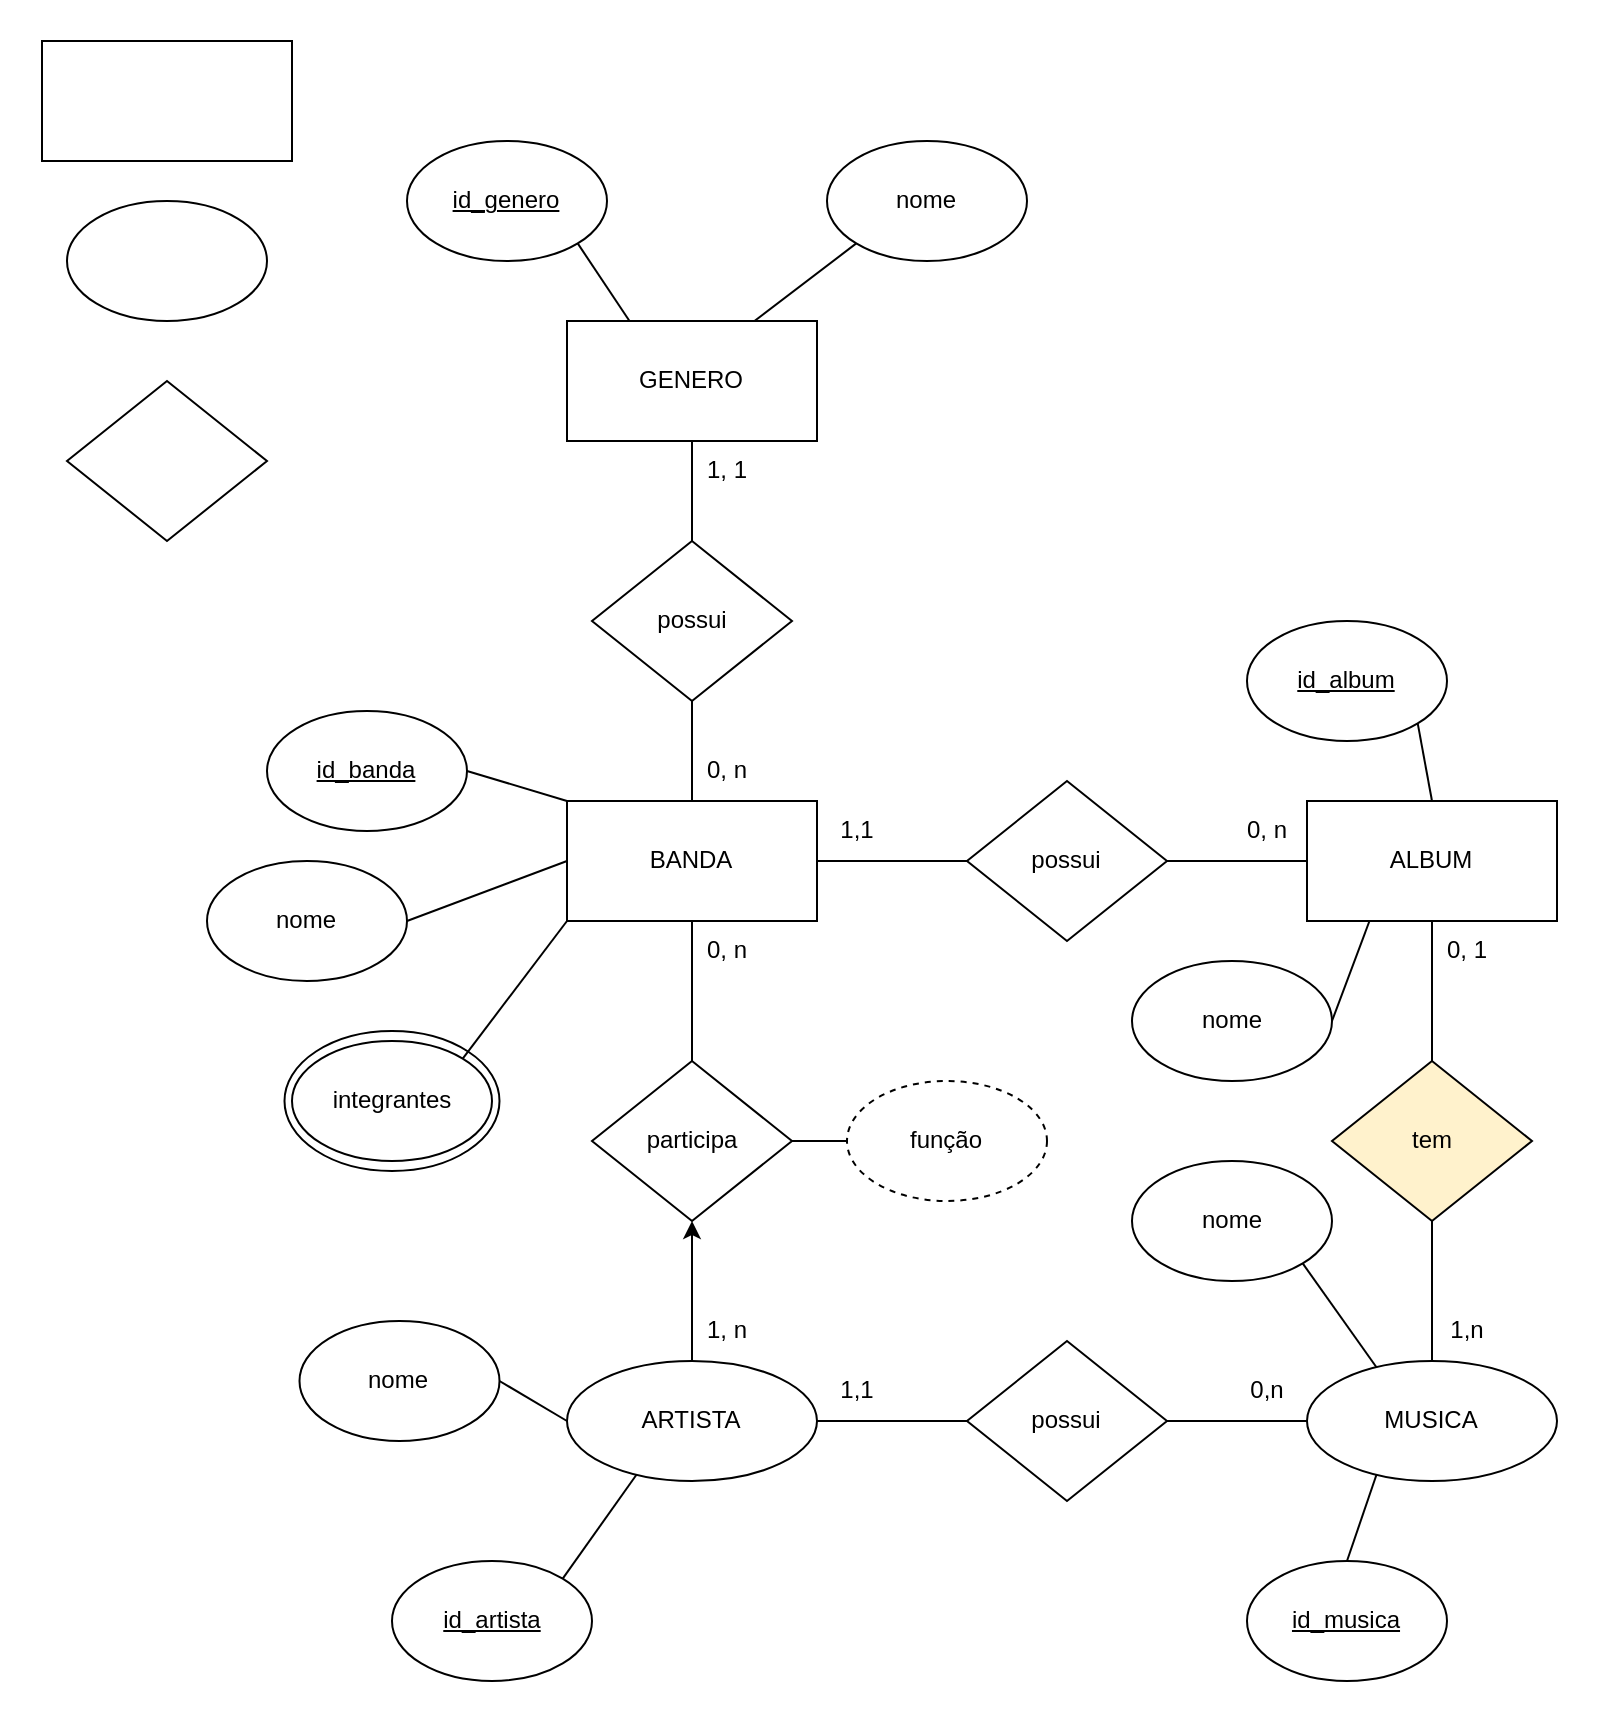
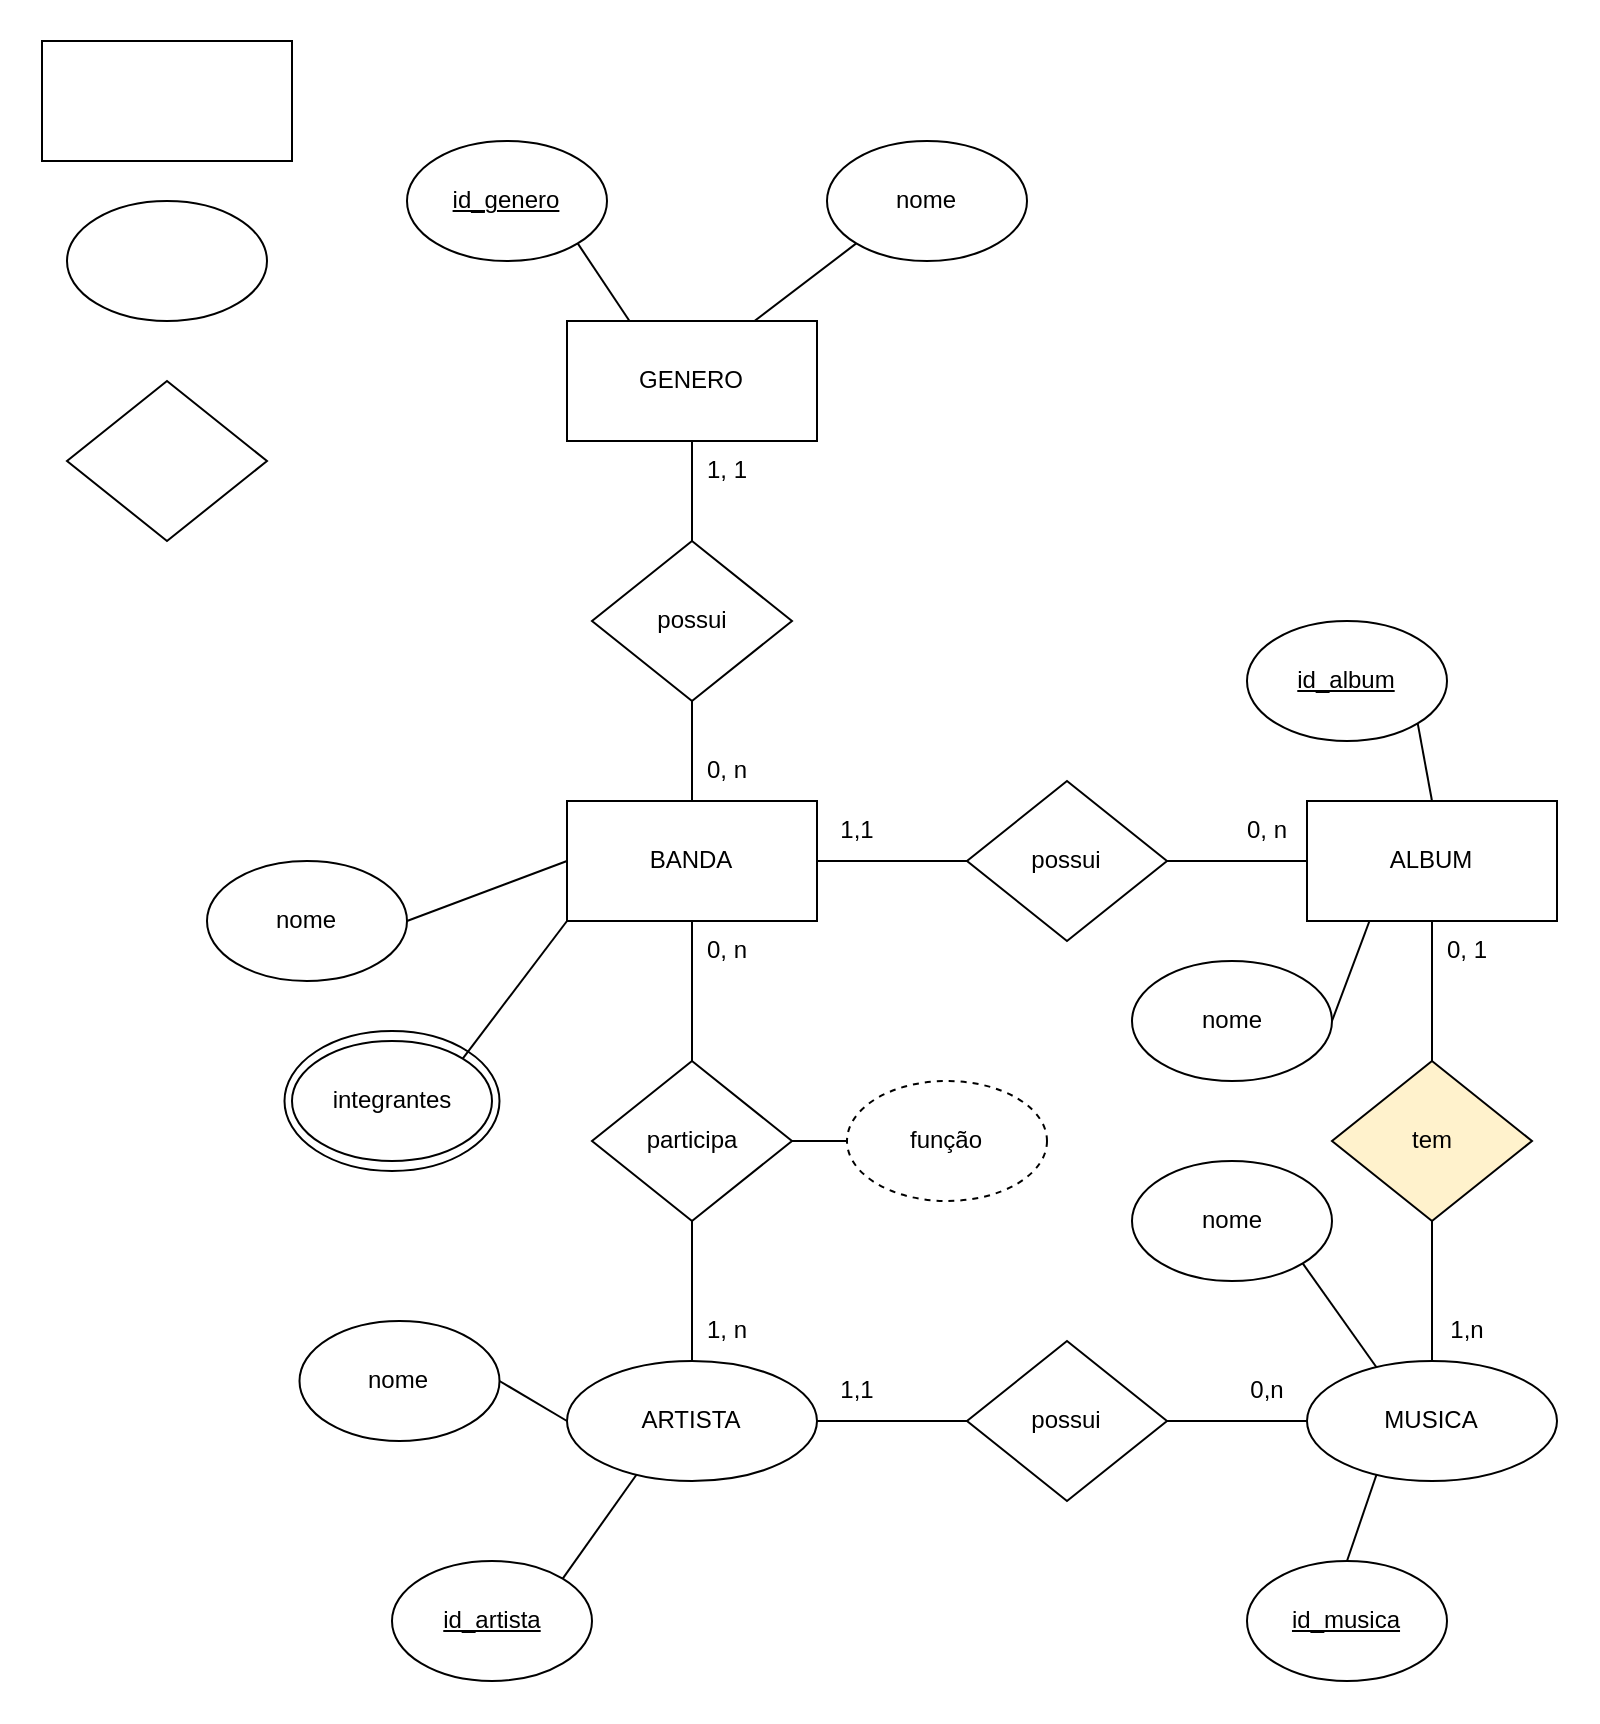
(367, 771) -> none
(517, 786) -> none
(692, 1236) -> (692, 1230)
